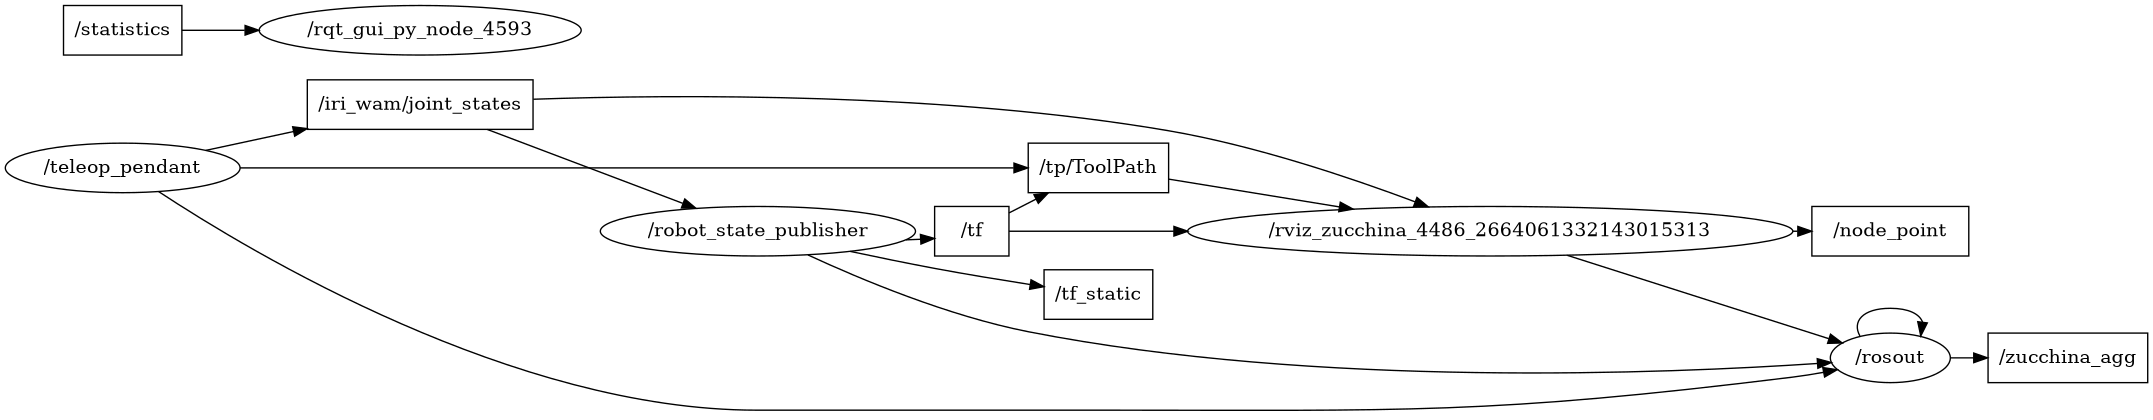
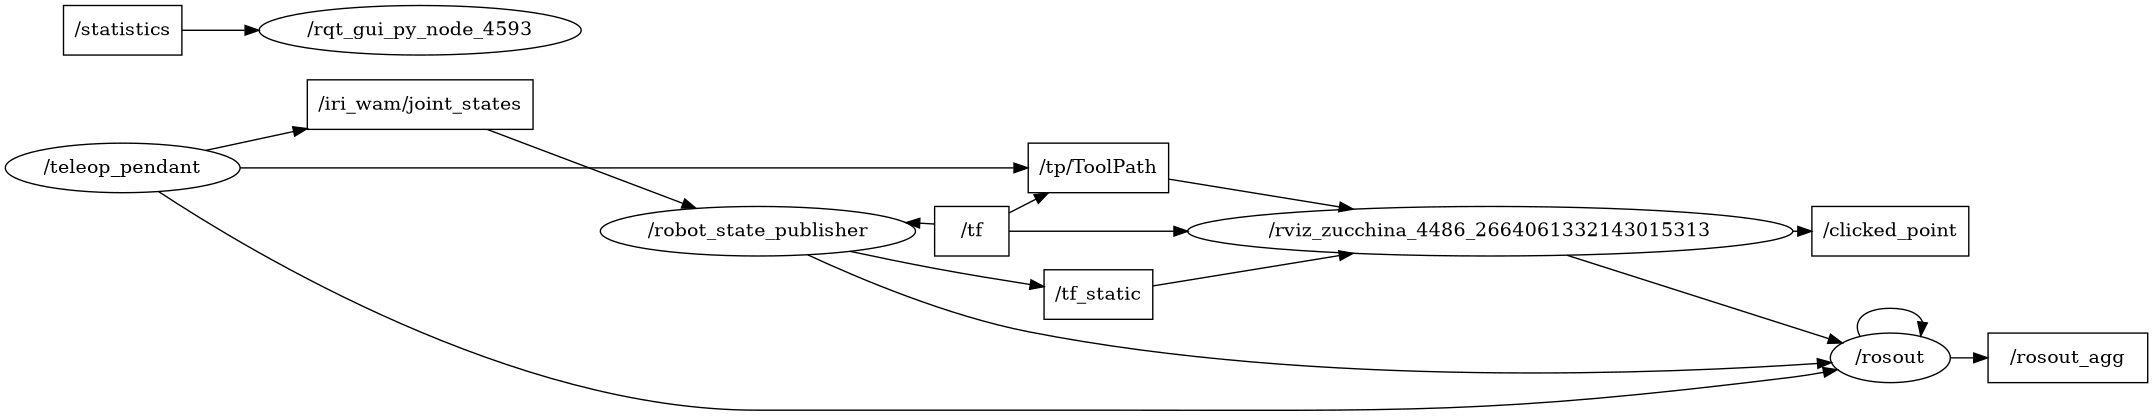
(980, 108) -> (1246, 271)
(1890, 231) -> (1890, 231)
(913, 240) -> (927, 224)
(2068, 358) -> (2068, 358)
